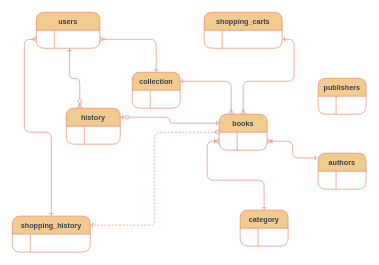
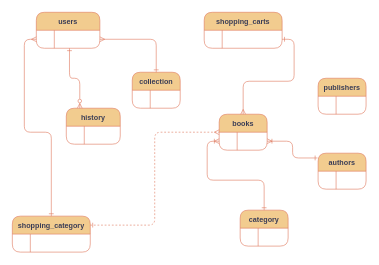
(221, 81) -> none
(171, 123) -> none
(51, 226) -> (51, 226)
